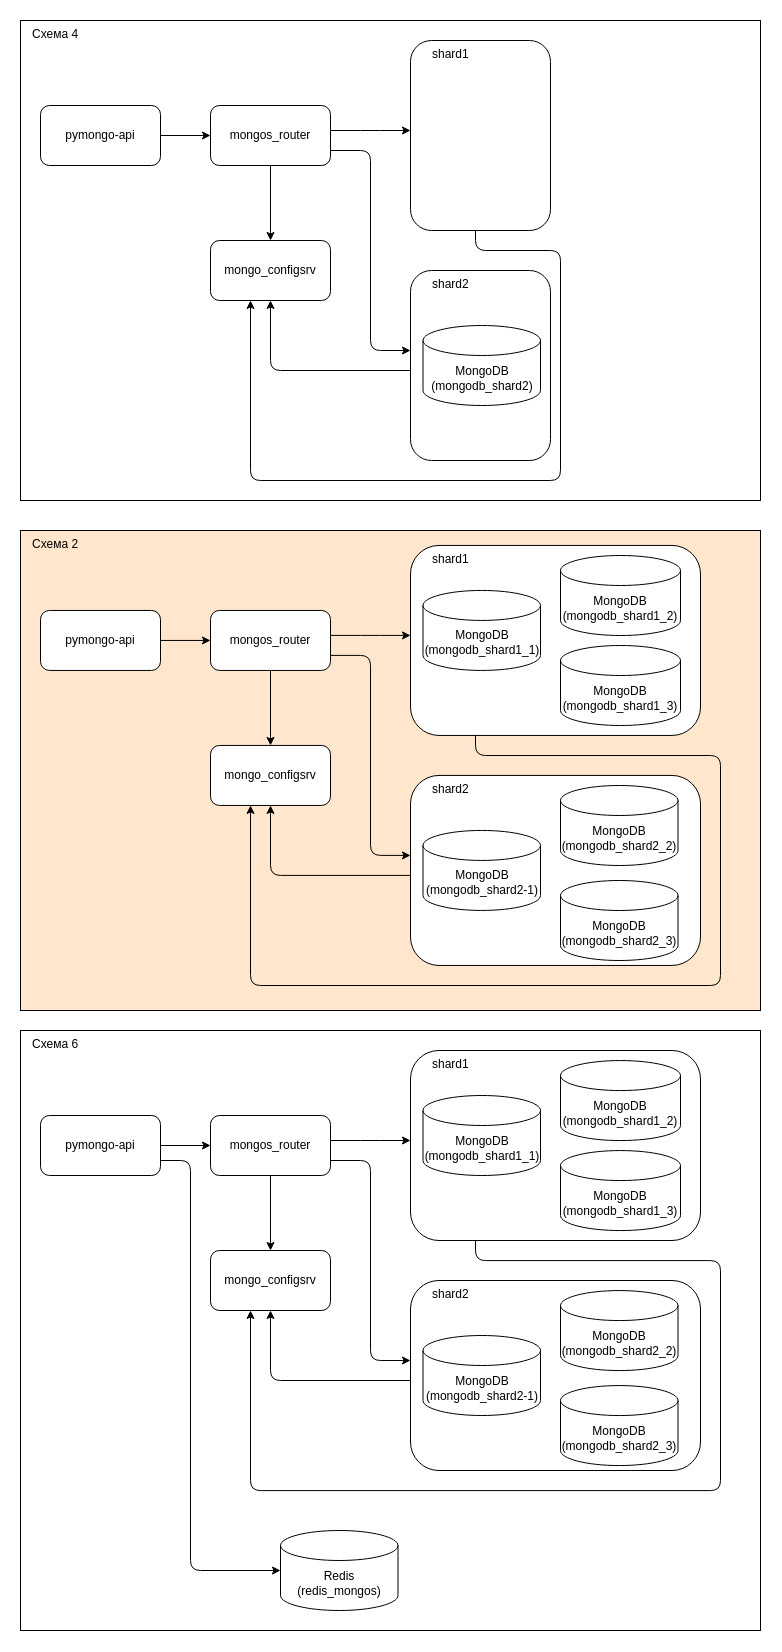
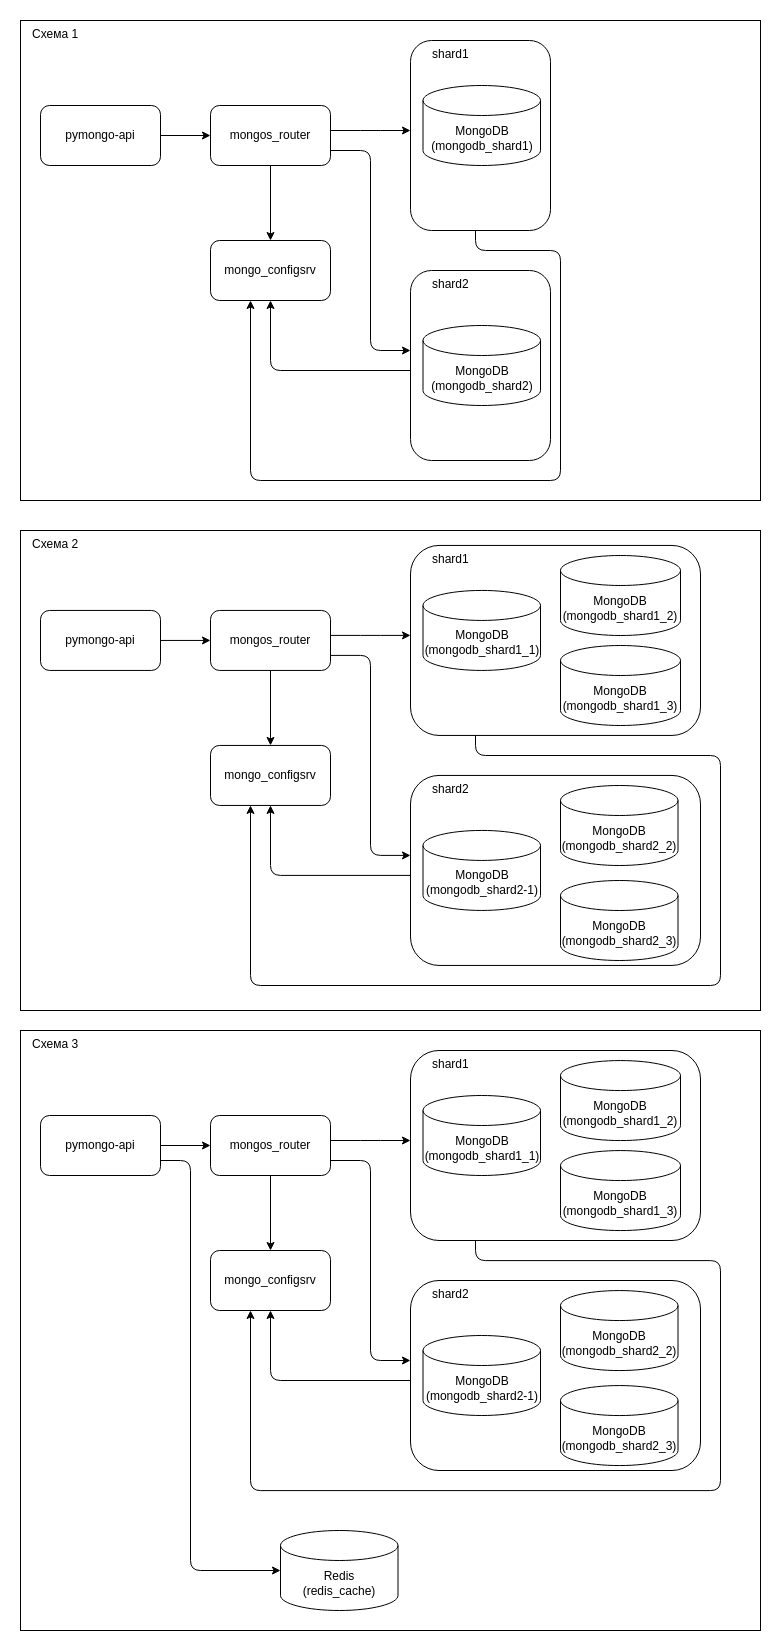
(54, 35) -> (54, 35)
none -> (482, 126)
(391, 771) -> (391, 771)
(54, 1045) -> (54, 1045)
(340, 1584) -> (340, 1584)
